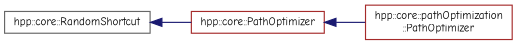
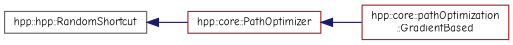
(77, 22) -> (76, 22)
(439, 22) -> (435, 22)
